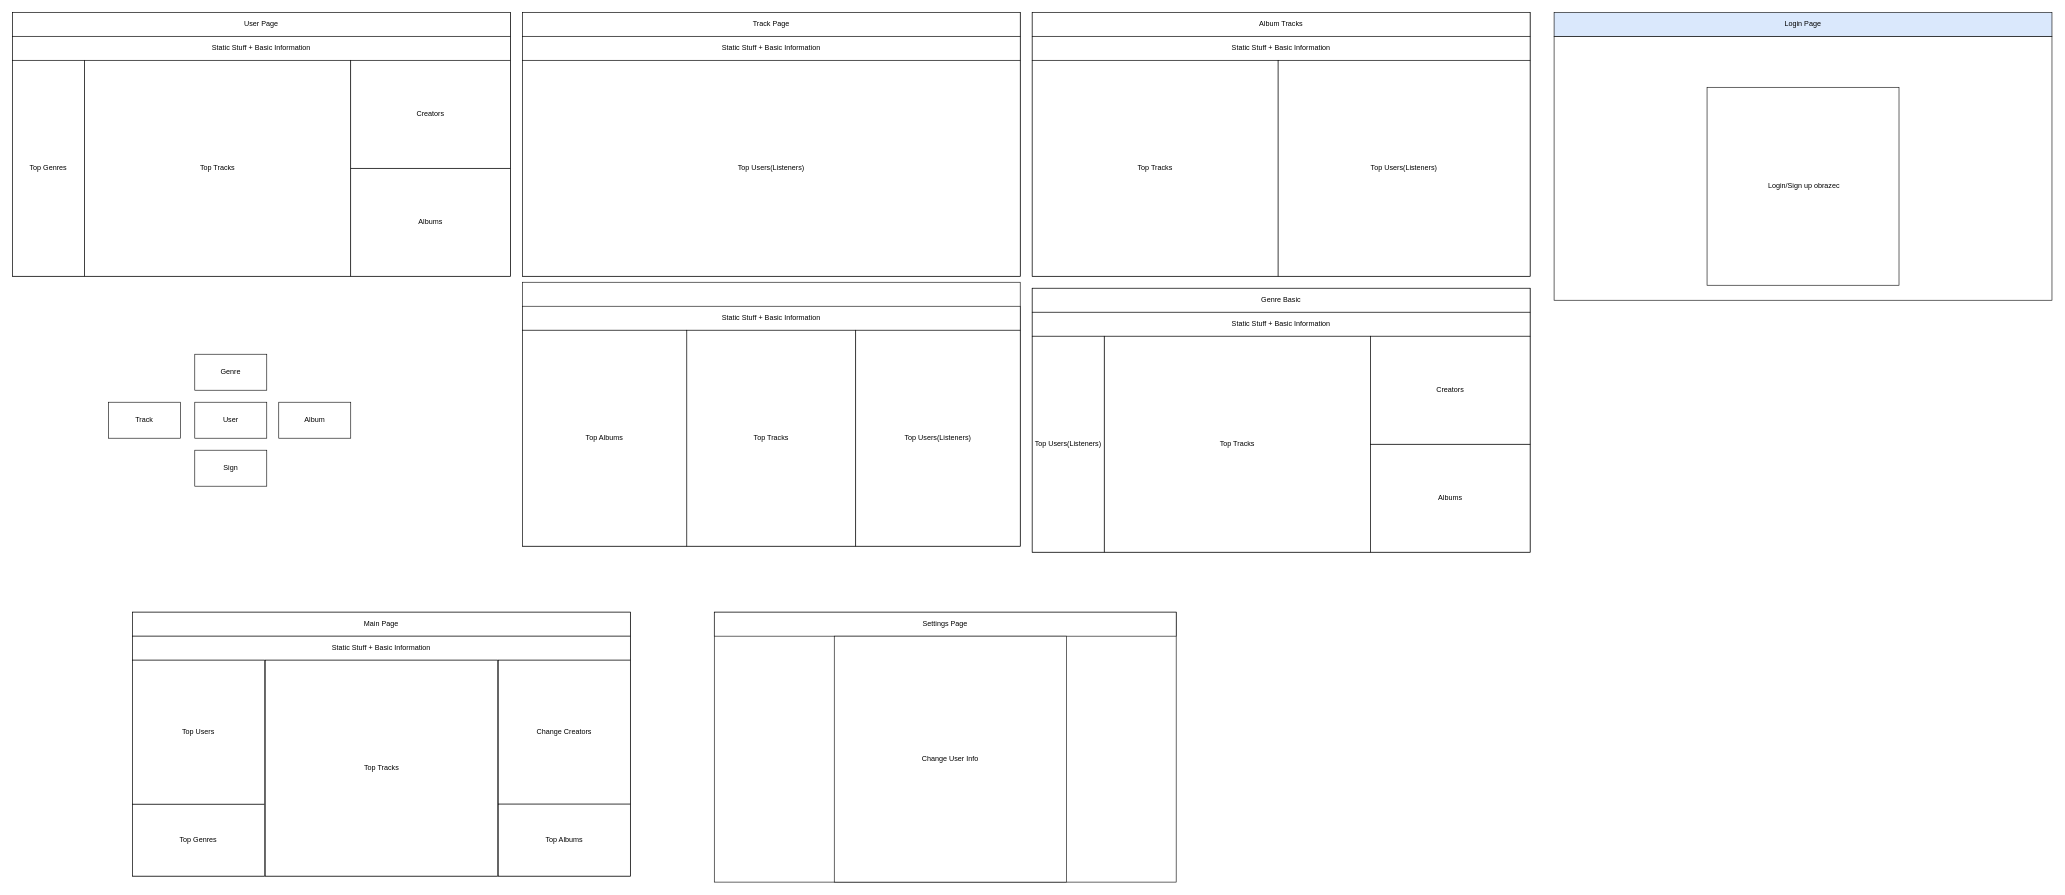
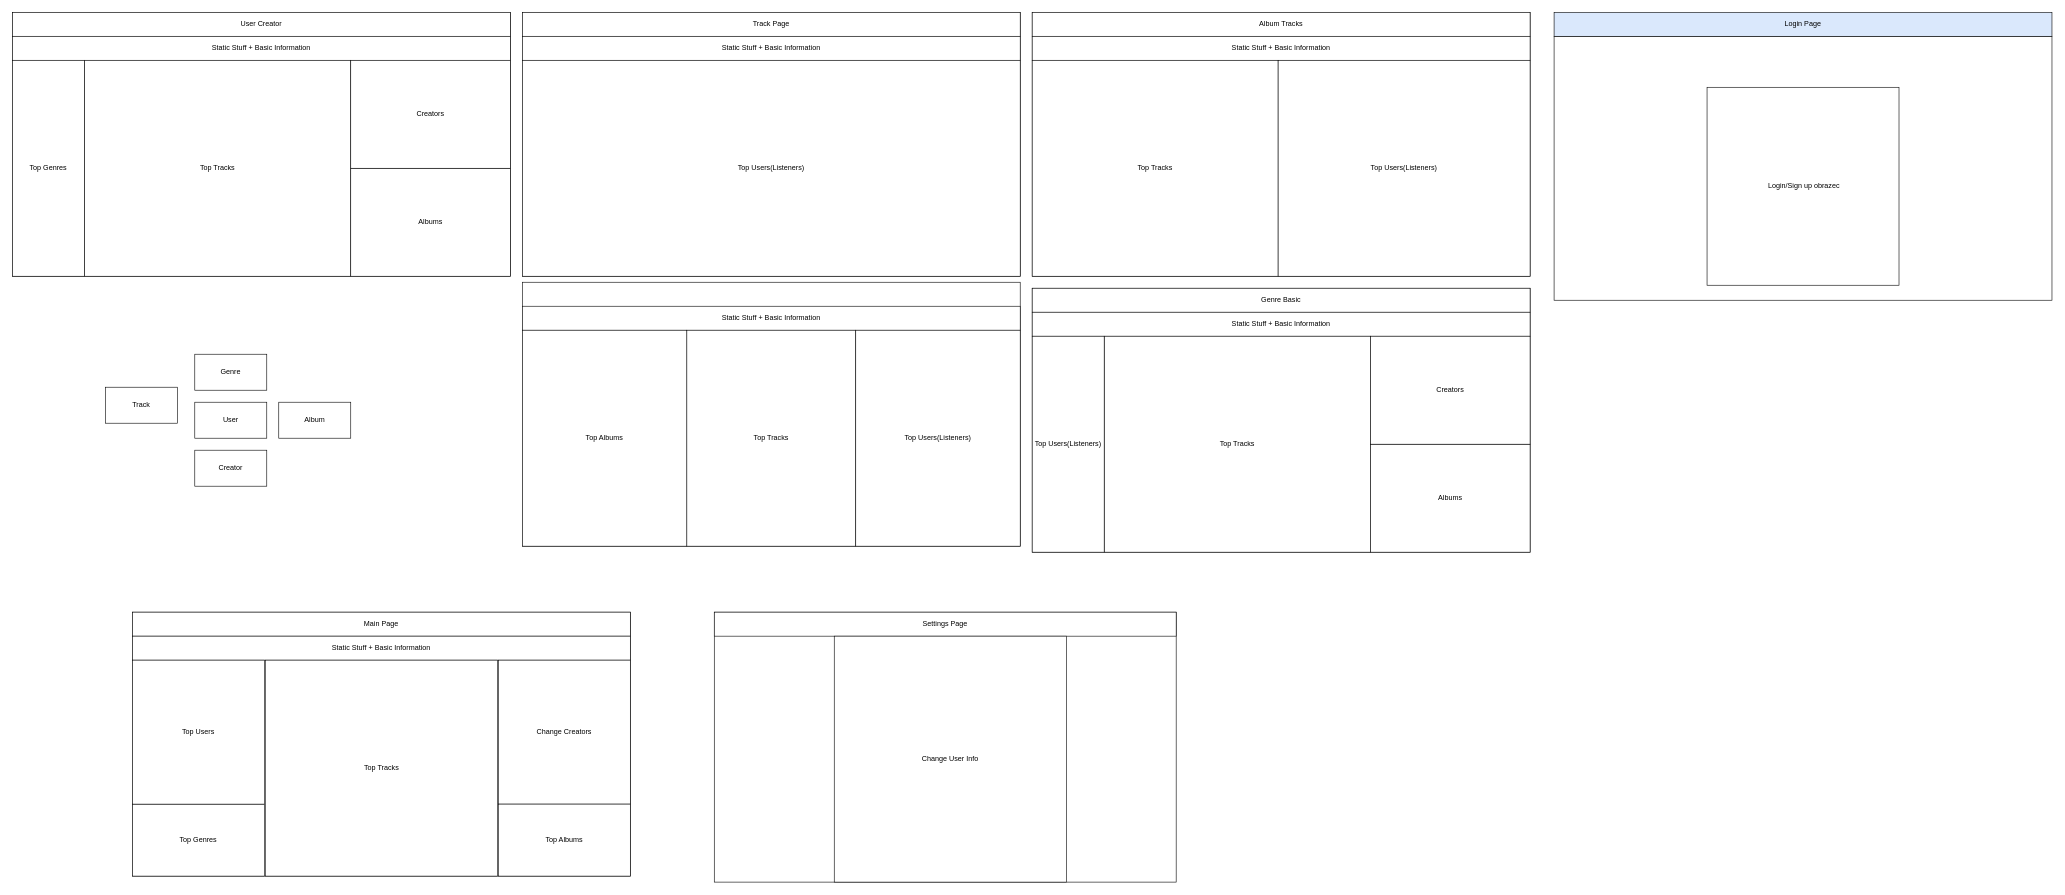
(261, 24) -> (261, 24)
(144, 420) -> (141, 405)
(231, 468) -> (231, 468)
